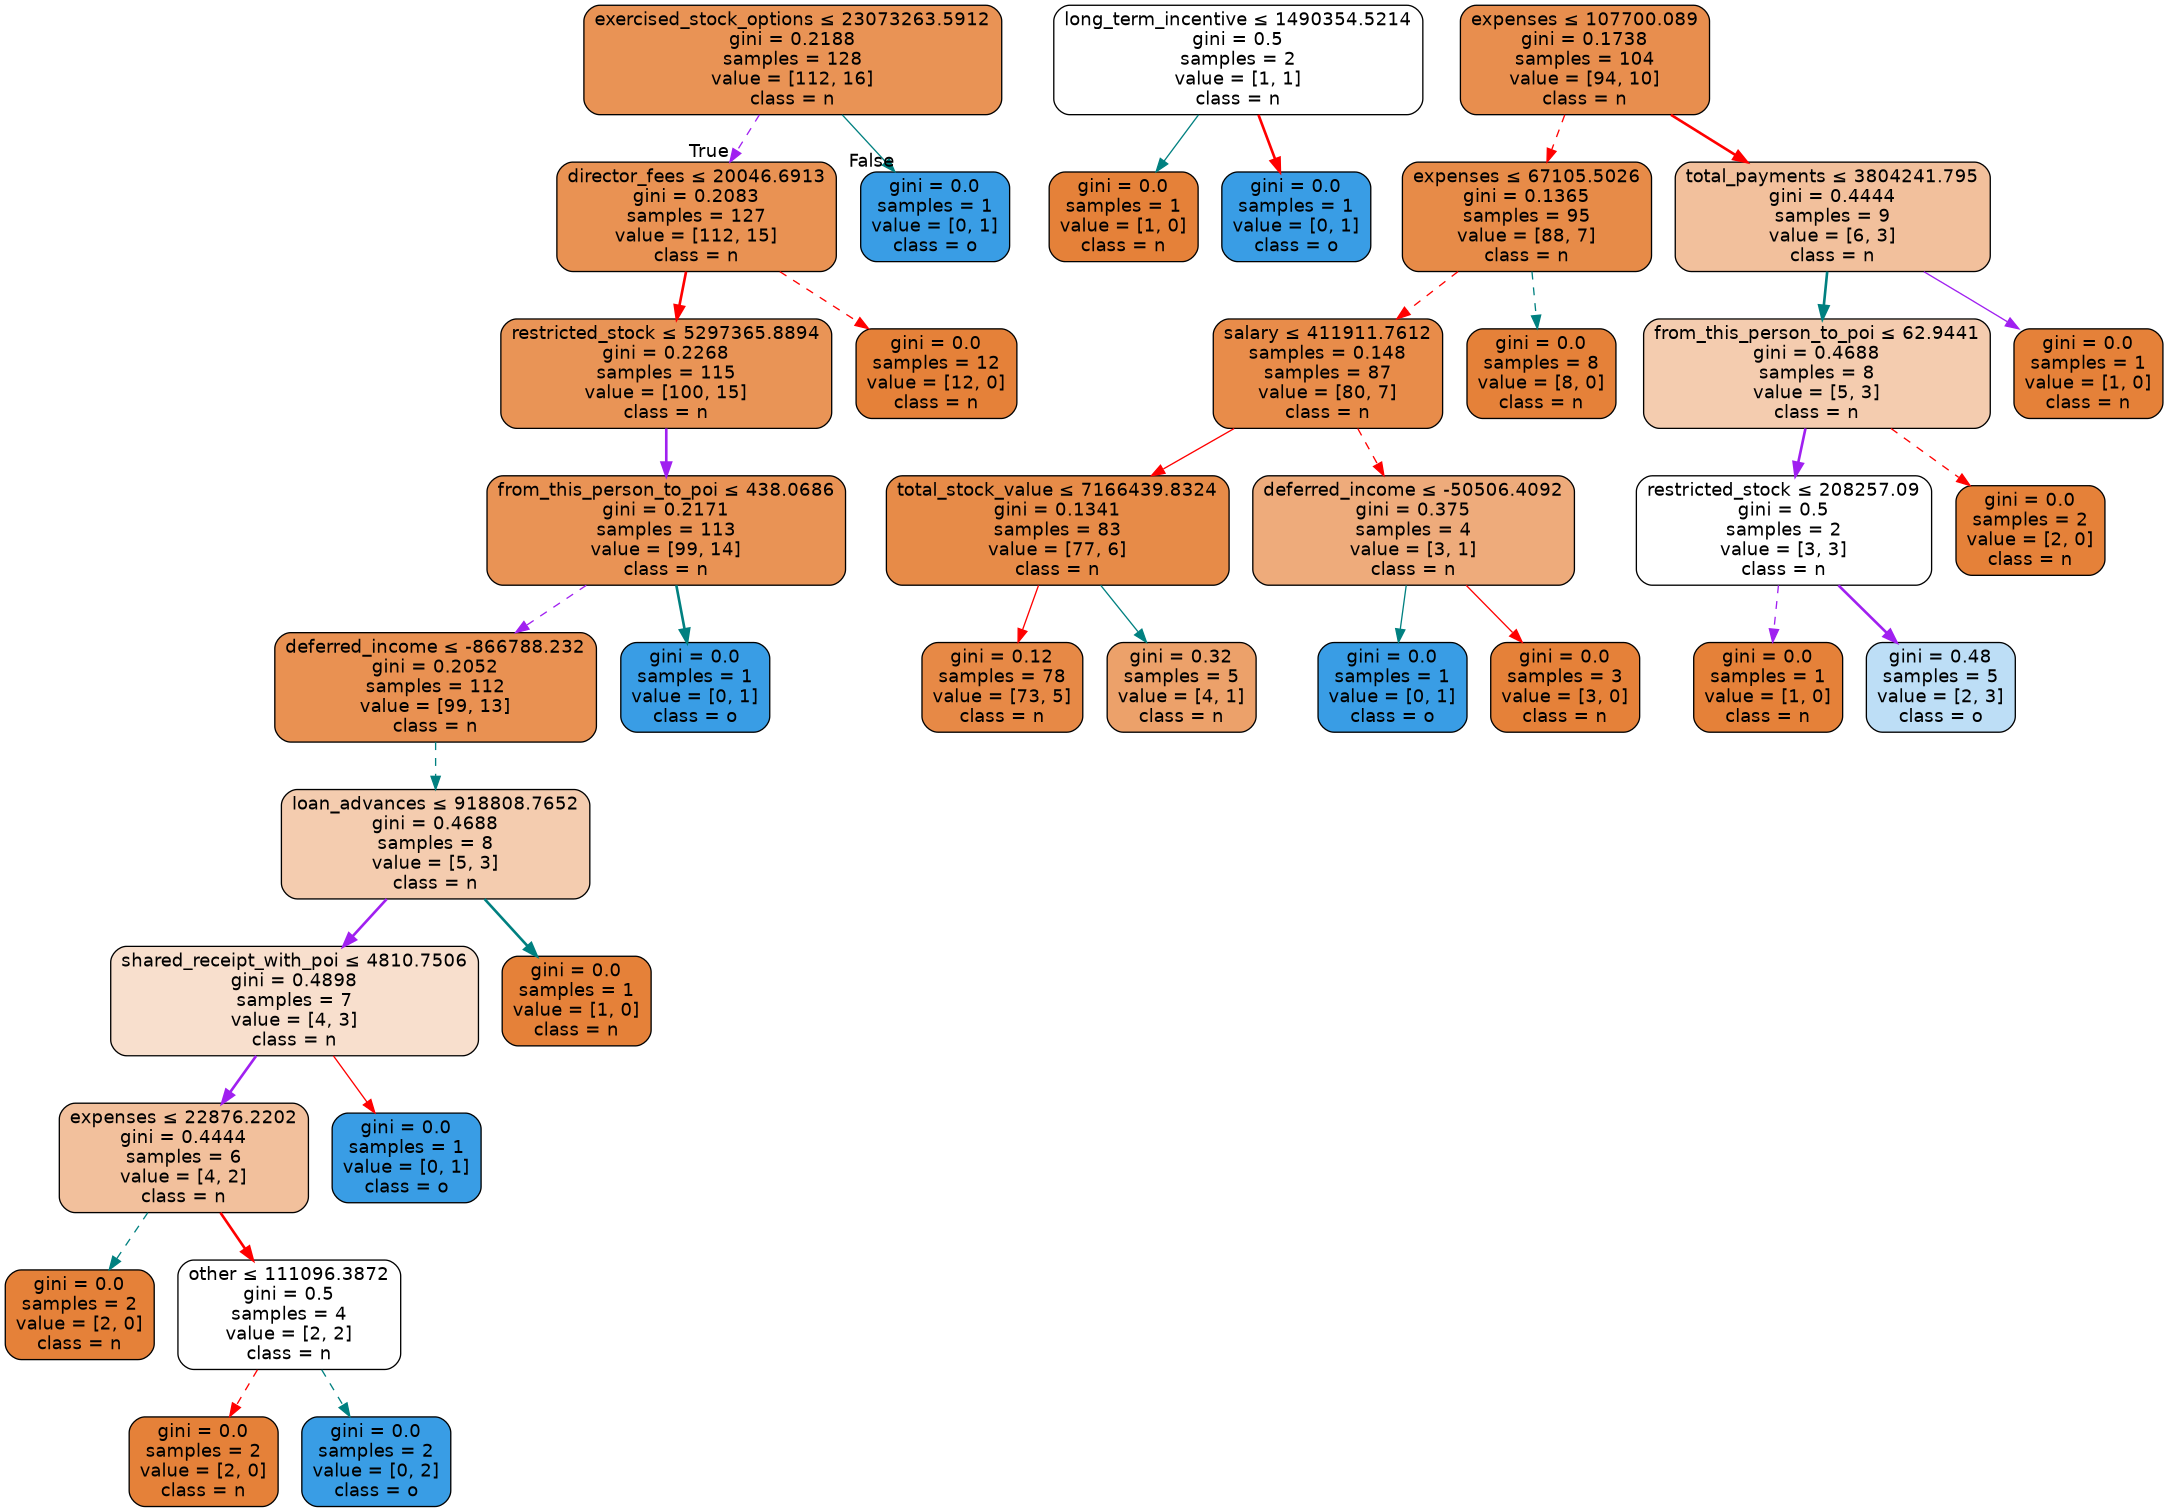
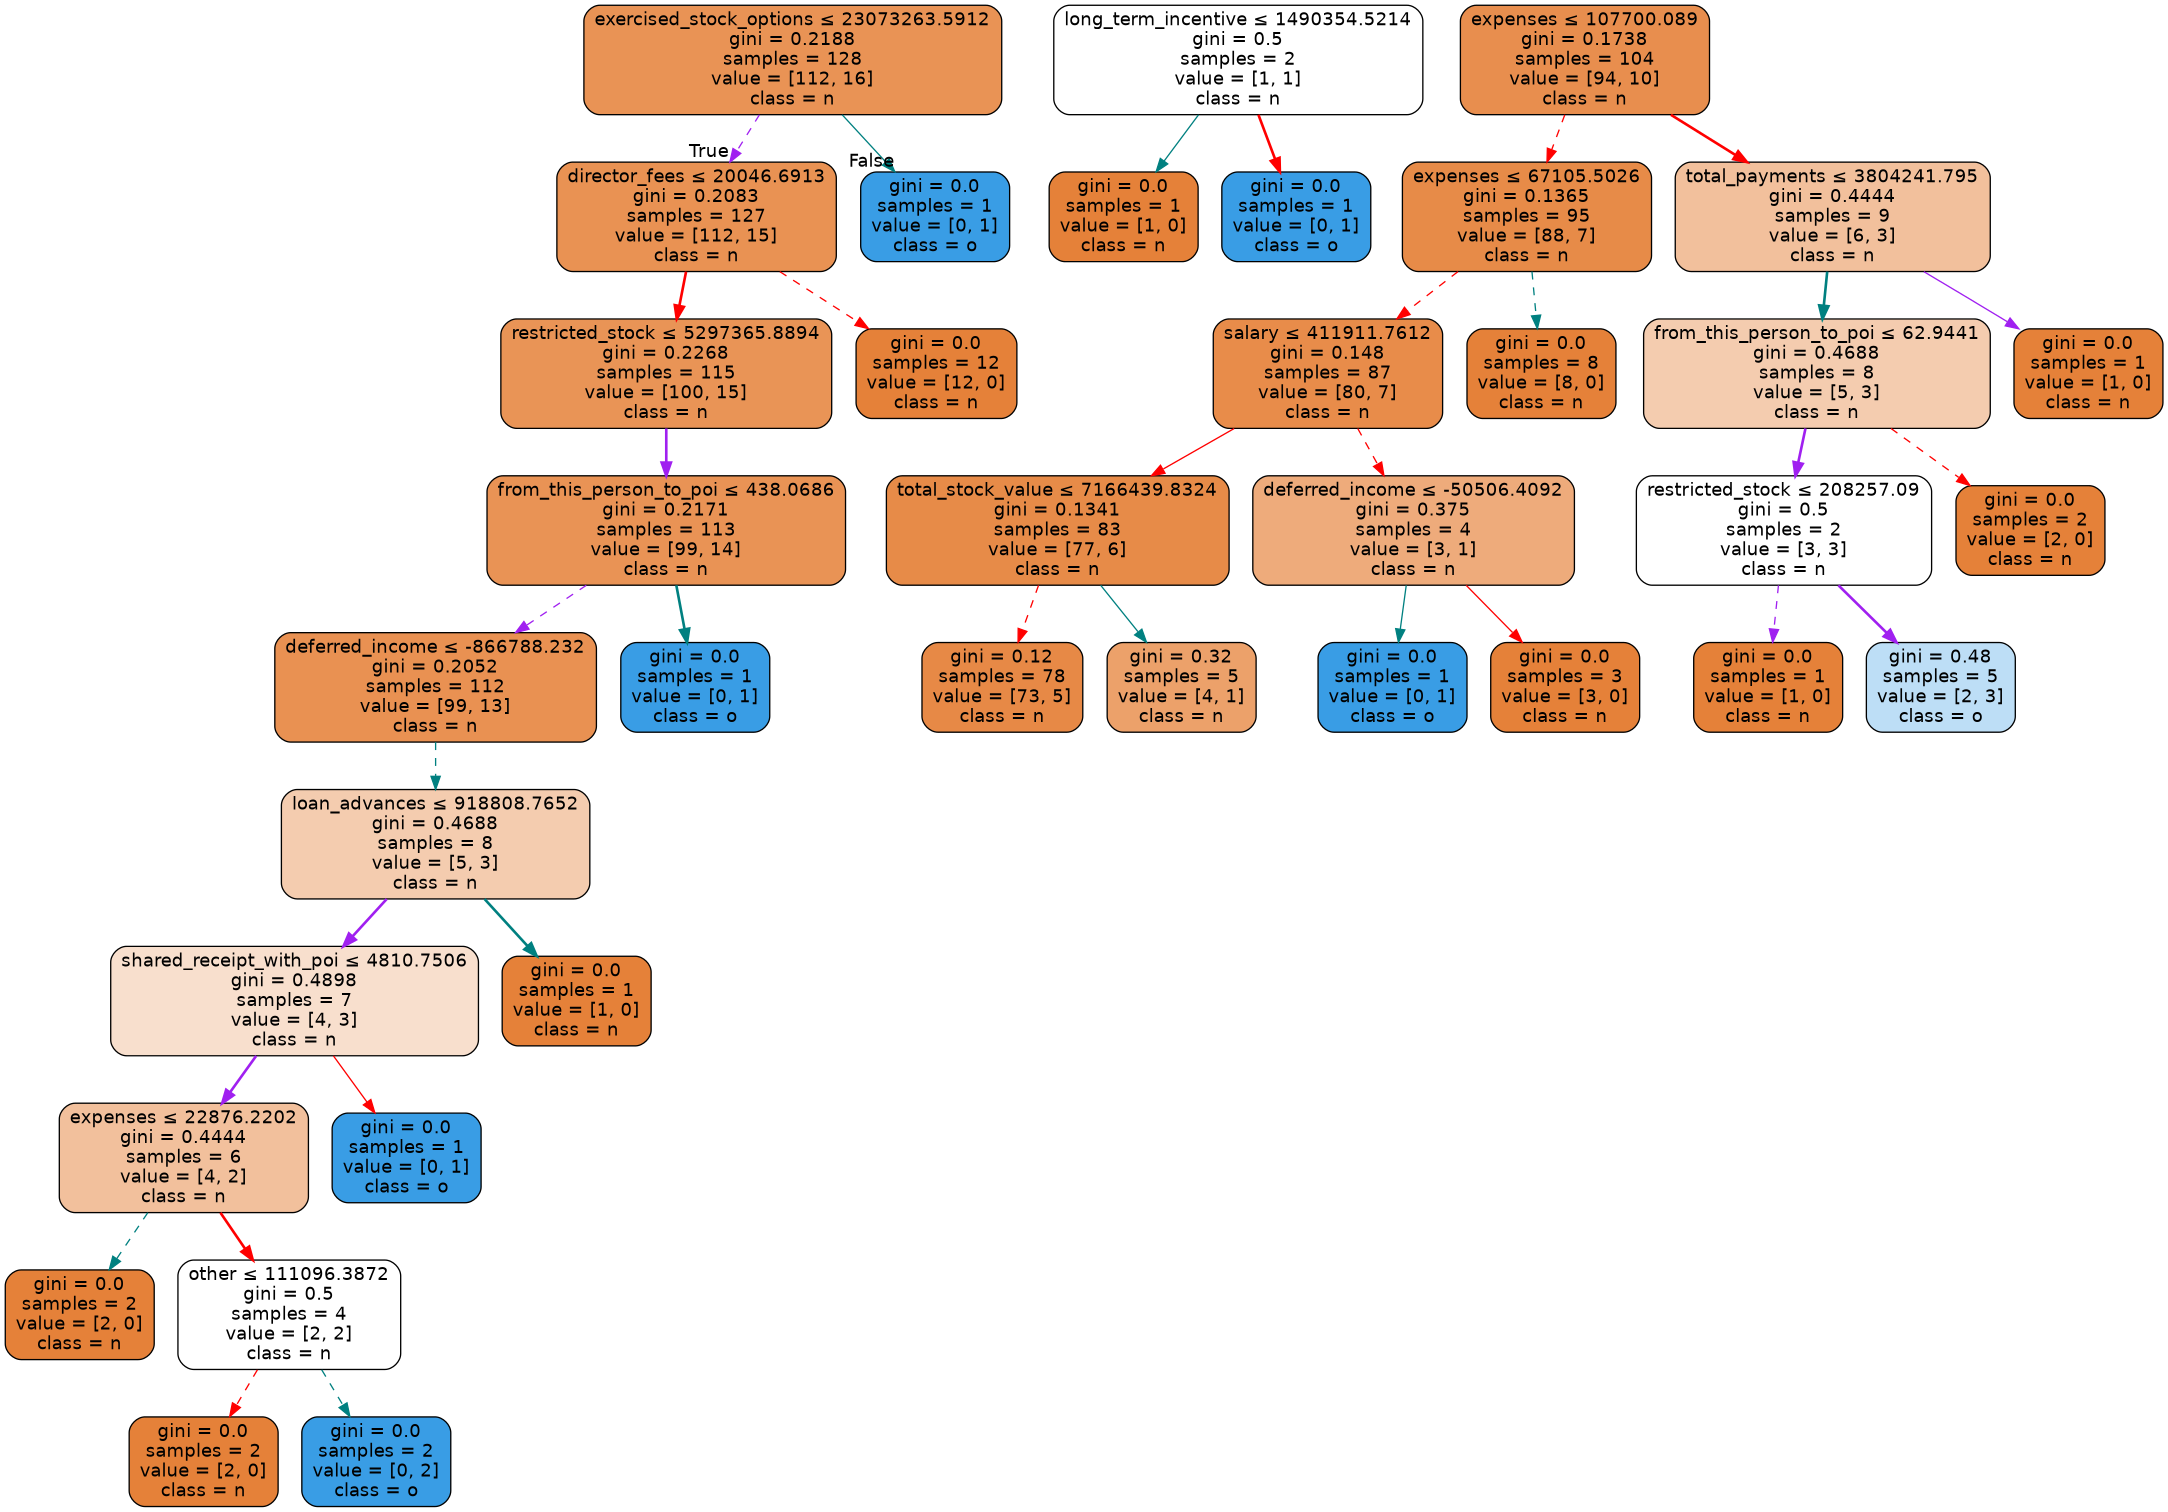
(1328, 353) -> (1328, 353)
(1031, 608) -> (1031, 608)
